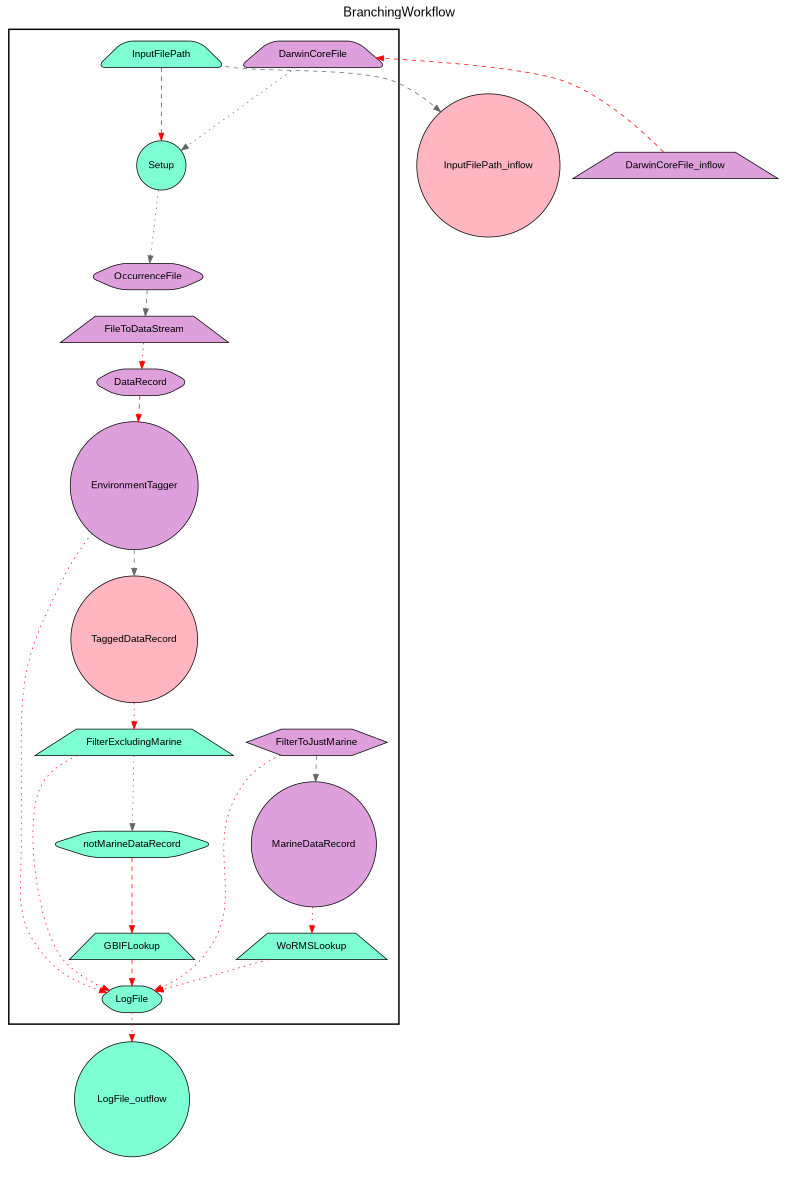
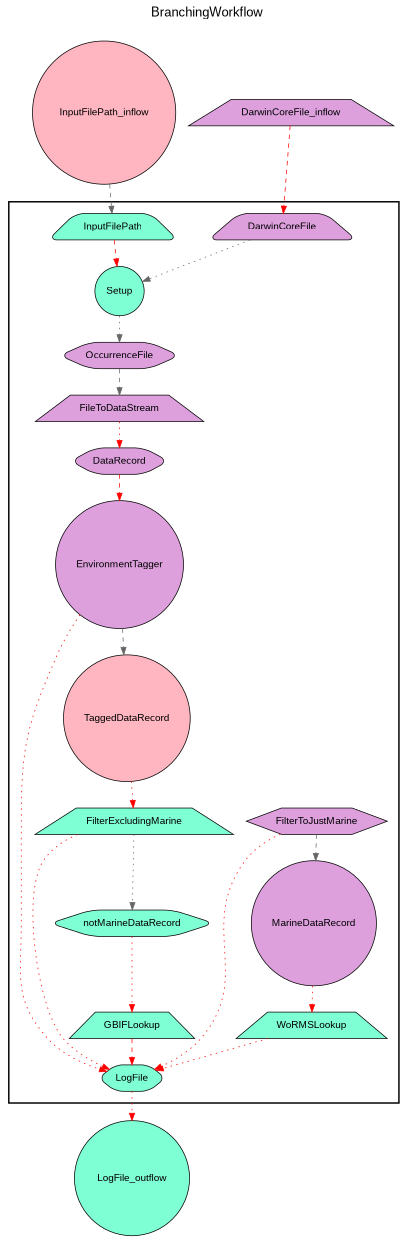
(334, 72) -> (111, 195)
(132, 892) -> (132, 970)
